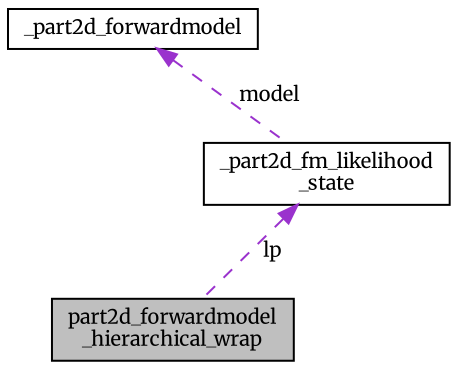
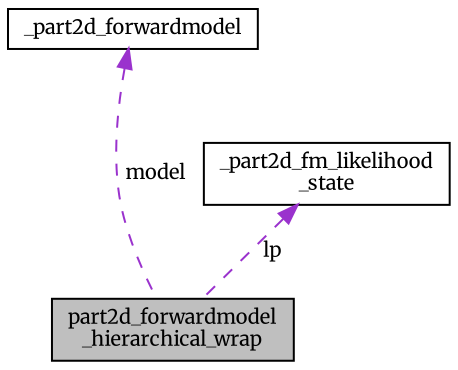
(230, 102) -> (118, 187)
